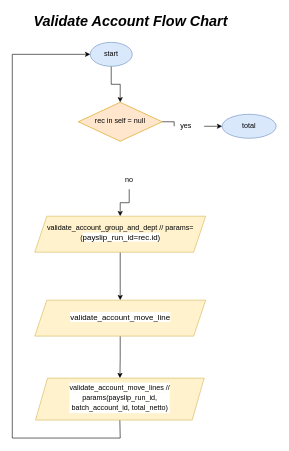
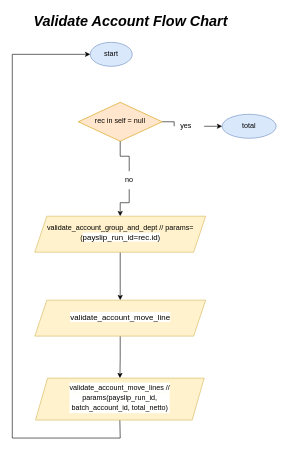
(119, 84) -> none
none -> (124, 156)
